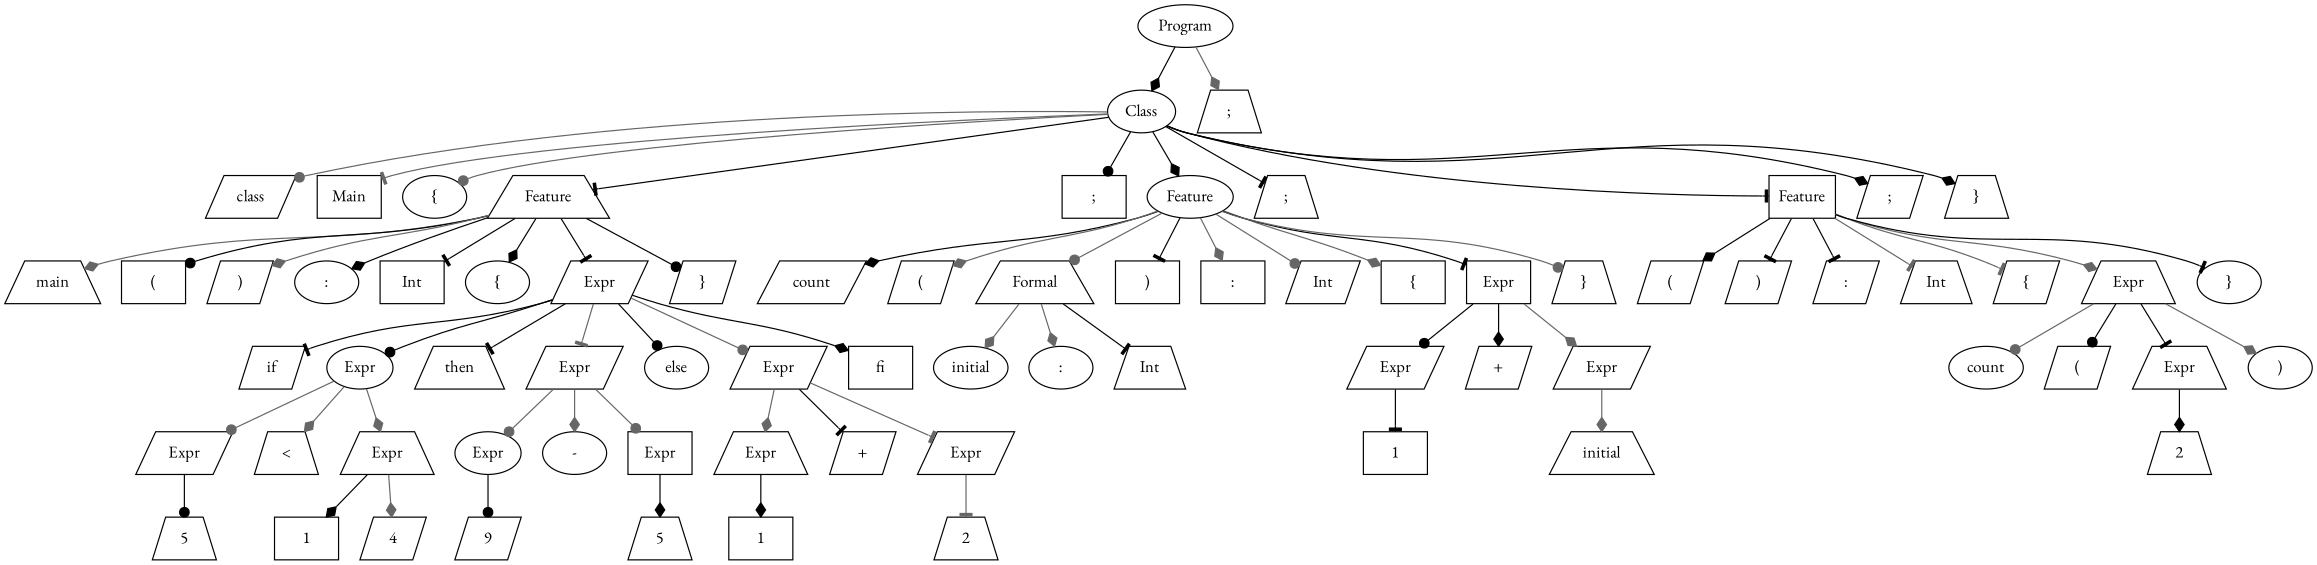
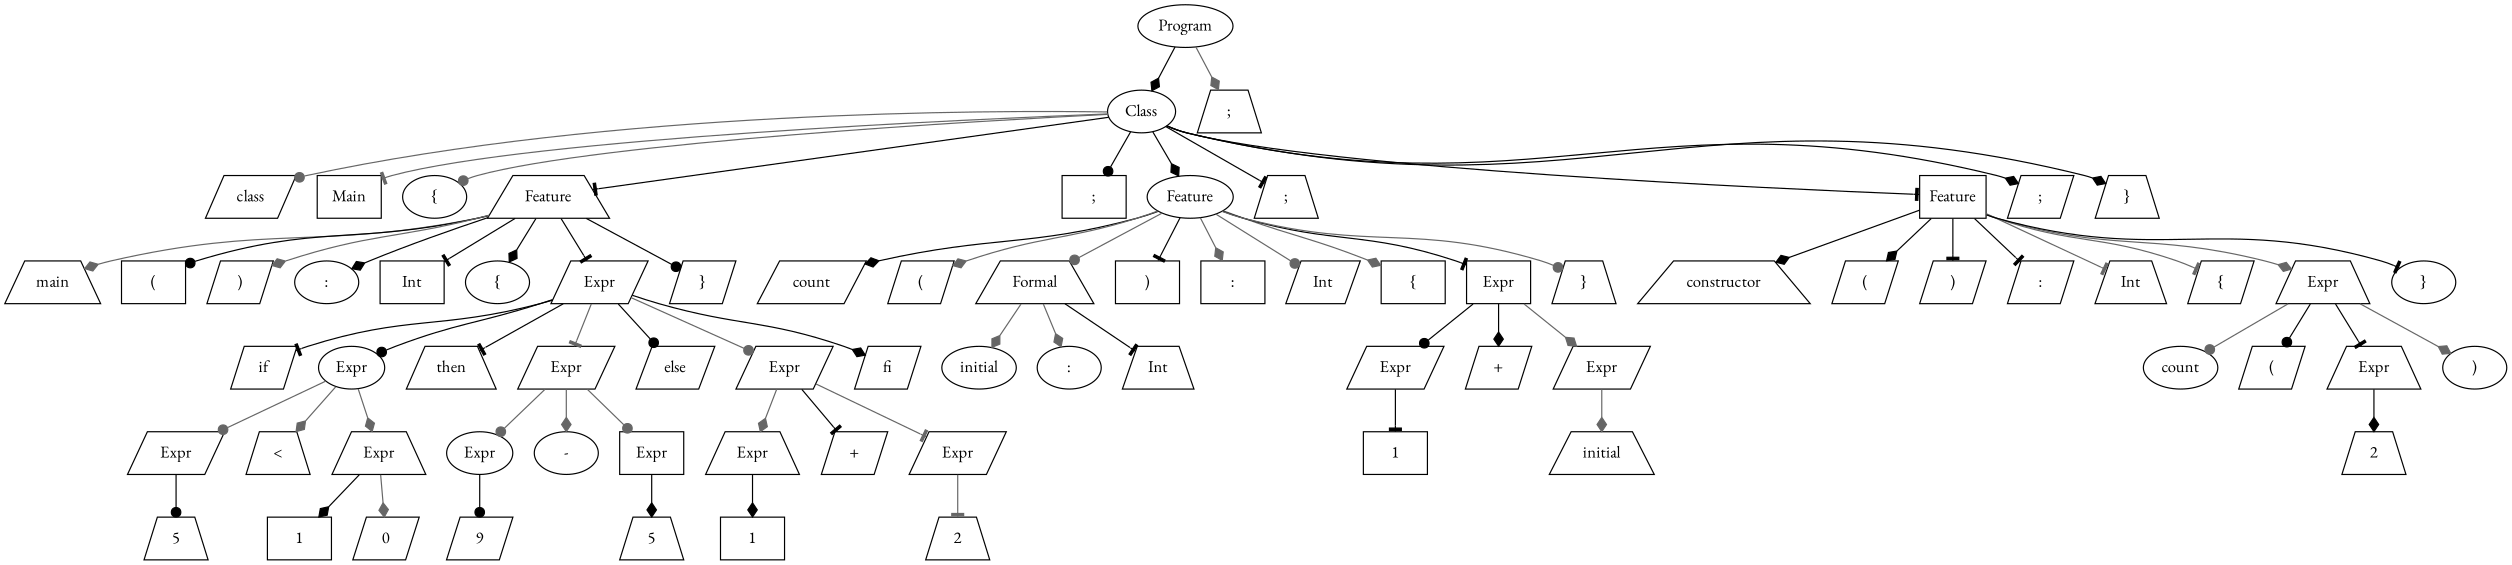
none -> (1724, 282)
(677, 368) -> (675, 368)
(881, 368) -> (888, 368)
(393, 538) -> (386, 538)
